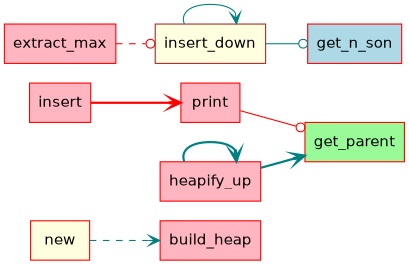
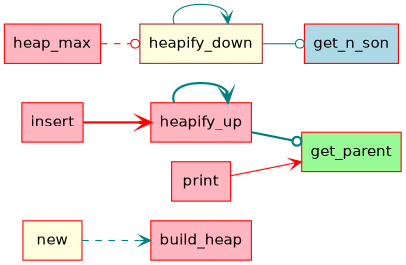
(60, 44) -> (52, 44)
(210, 44) -> (201, 44)
(130, 103) -> (111, 122)
(268, 118) -> (261, 170)
(278, 163) -> (272, 136)
